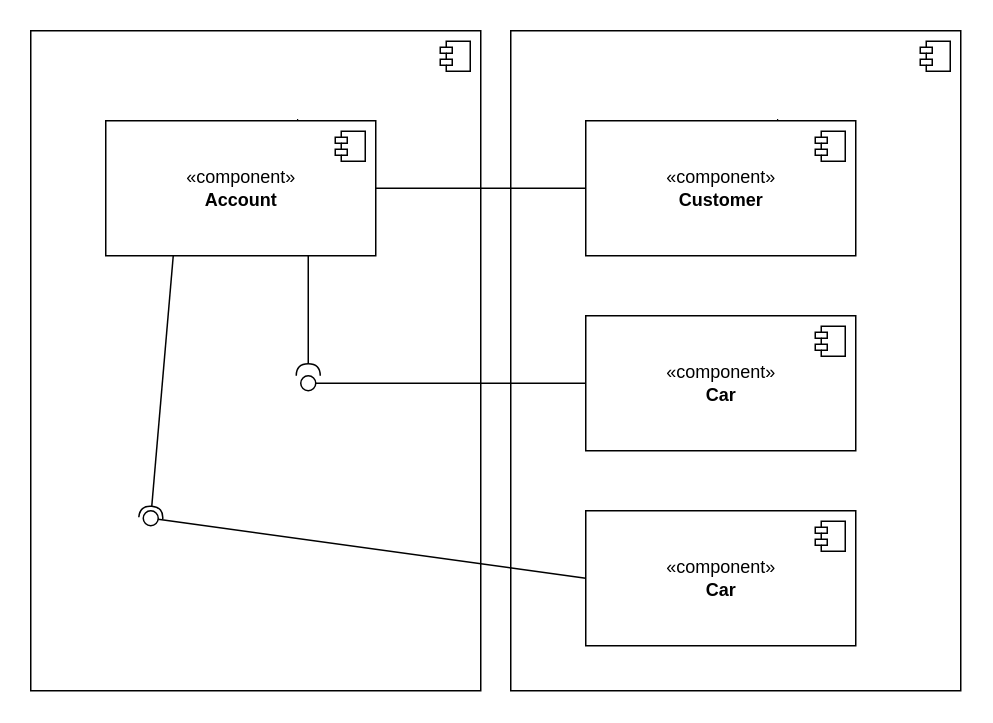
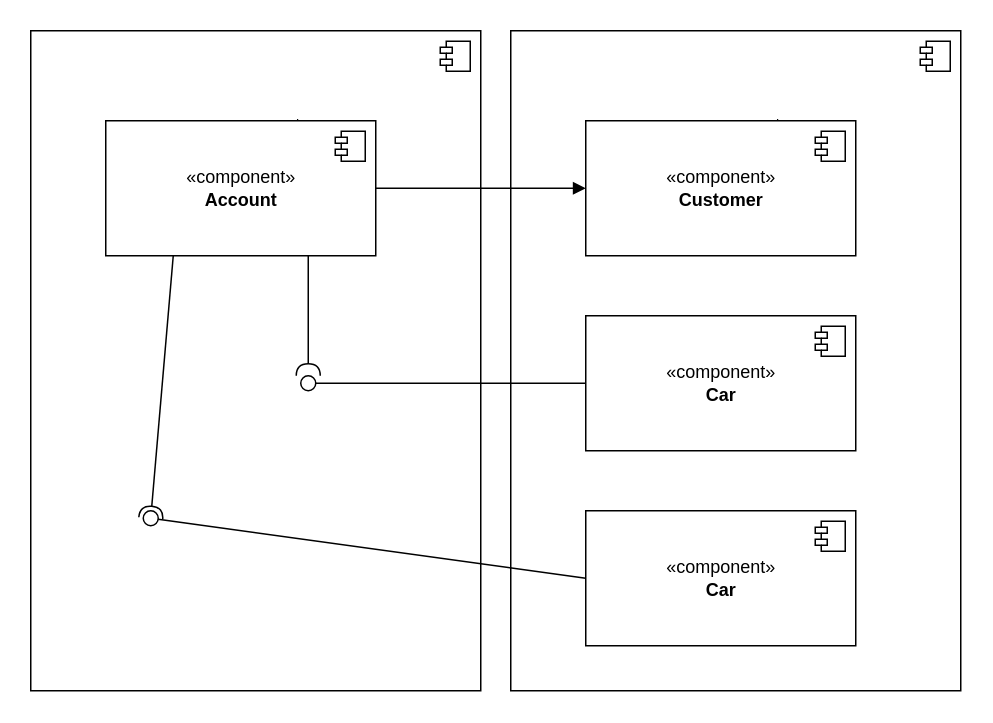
(577, 188) -> (572, 188)
